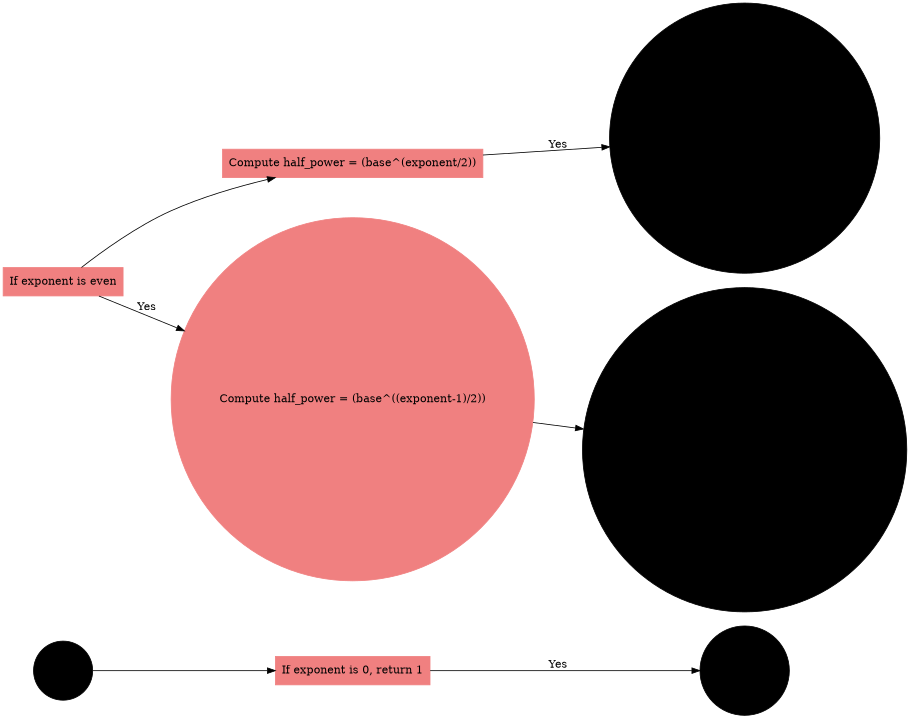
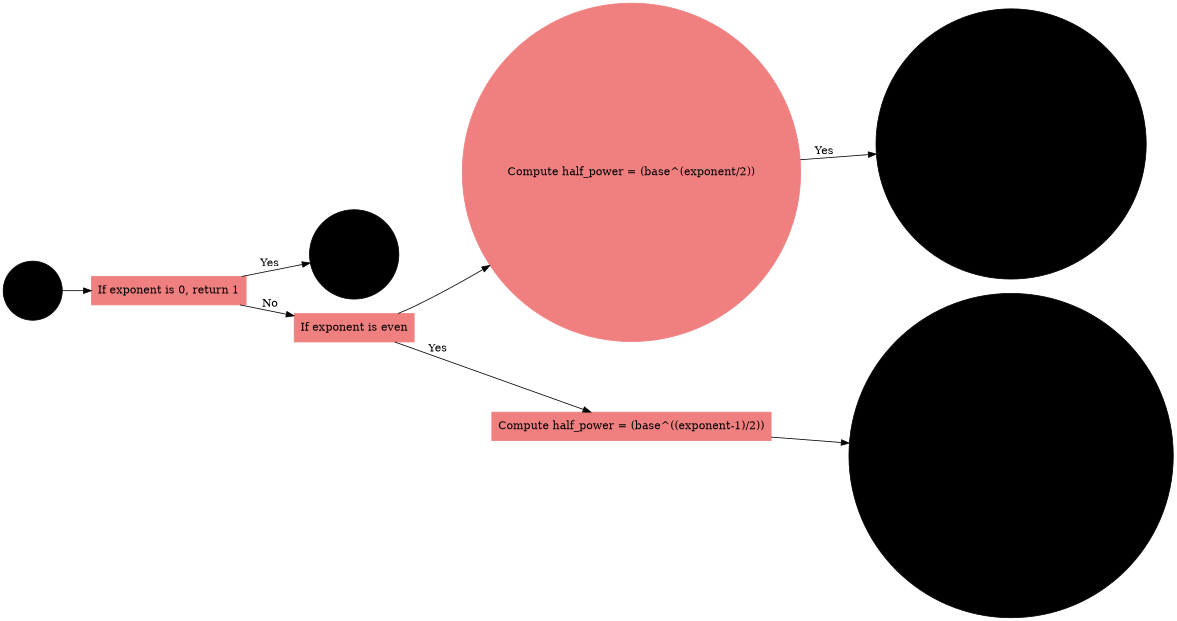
(353, 163) -> (631, 172)
none -> (263, 310)
(353, 399) -> (631, 426)
